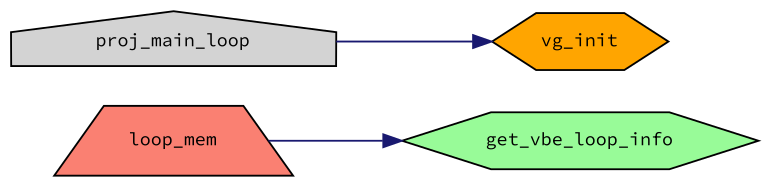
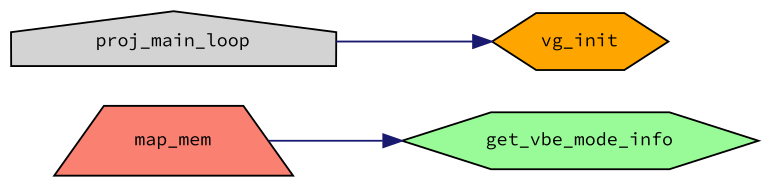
(174, 141) -> (174, 141)
(580, 141) -> (580, 141)
